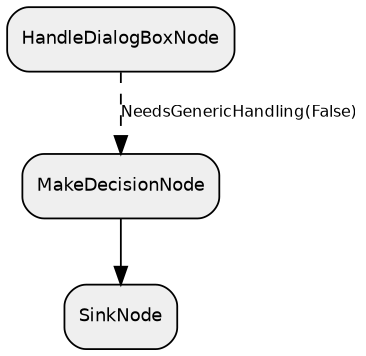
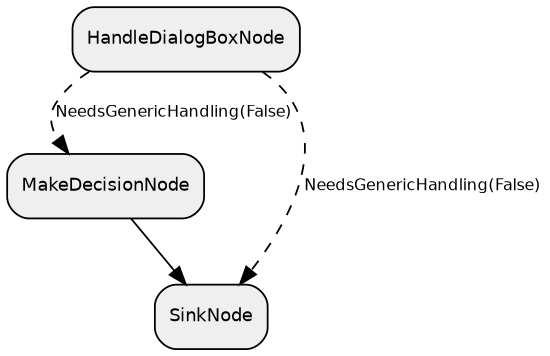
none -> (302, 170)
